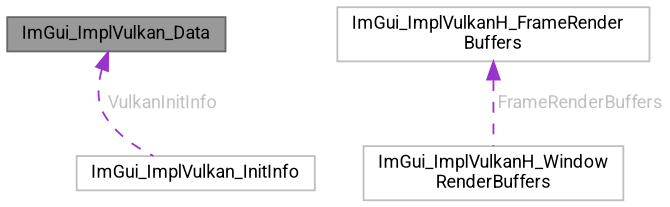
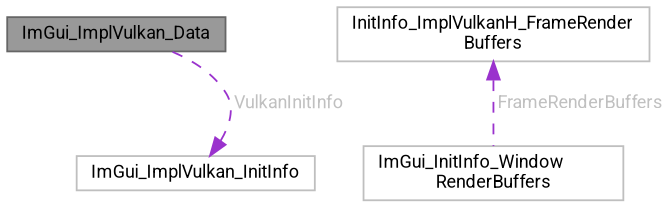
(493, 34) -> (493, 34)
(109, 122) -> (220, 85)
(493, 173) -> (493, 173)
